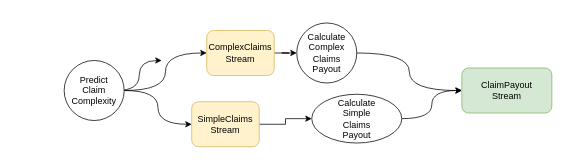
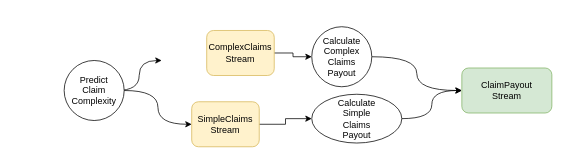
(327, 53) -> (342, 57)
(166, 66) -> none
